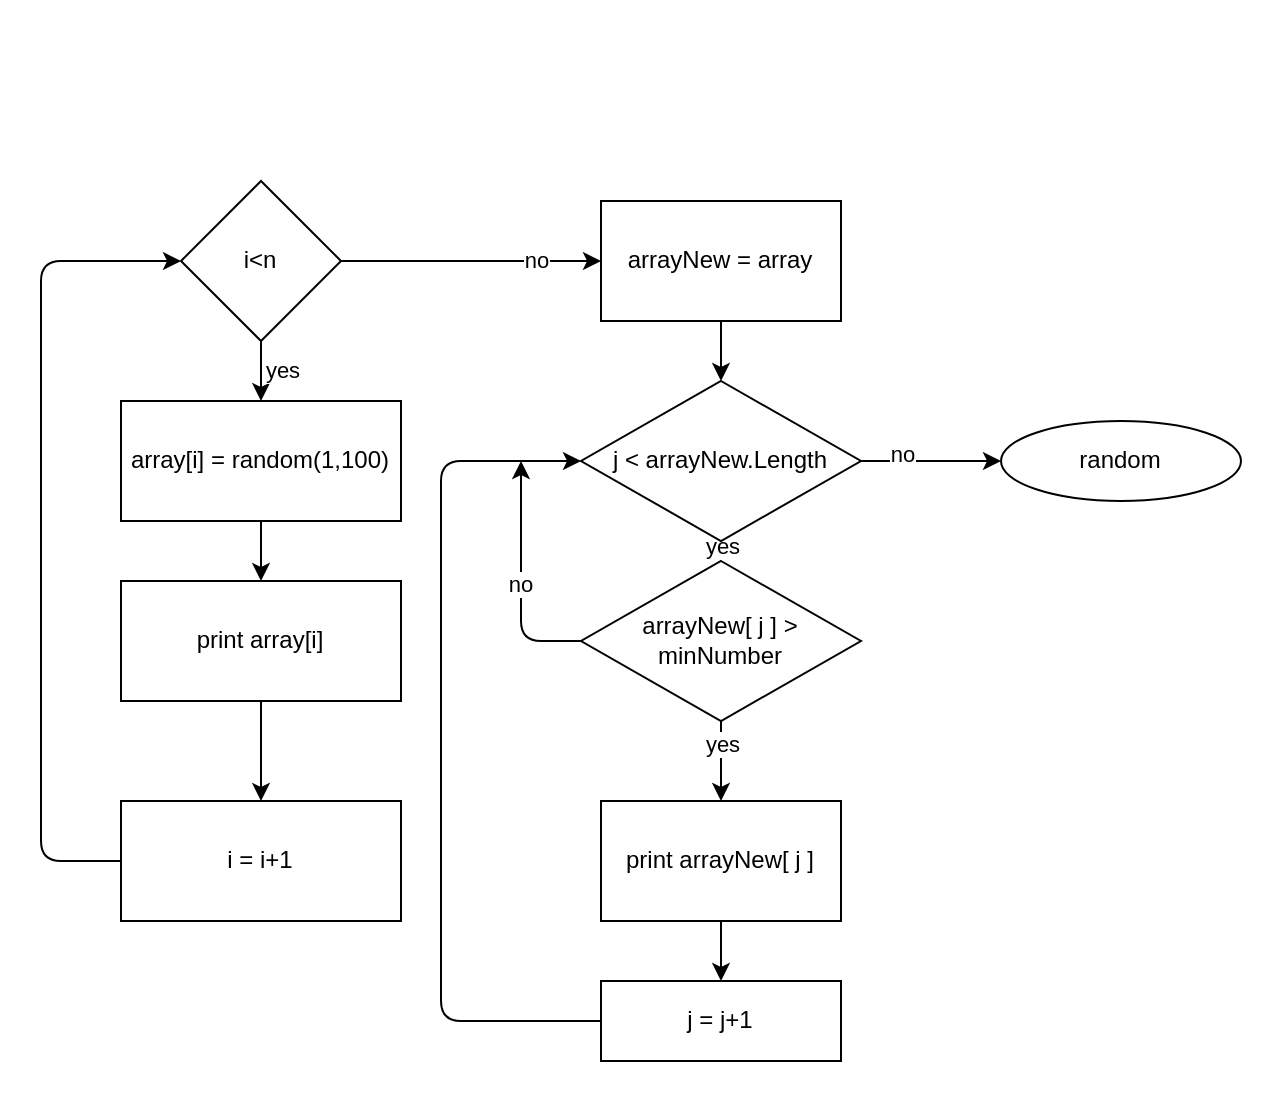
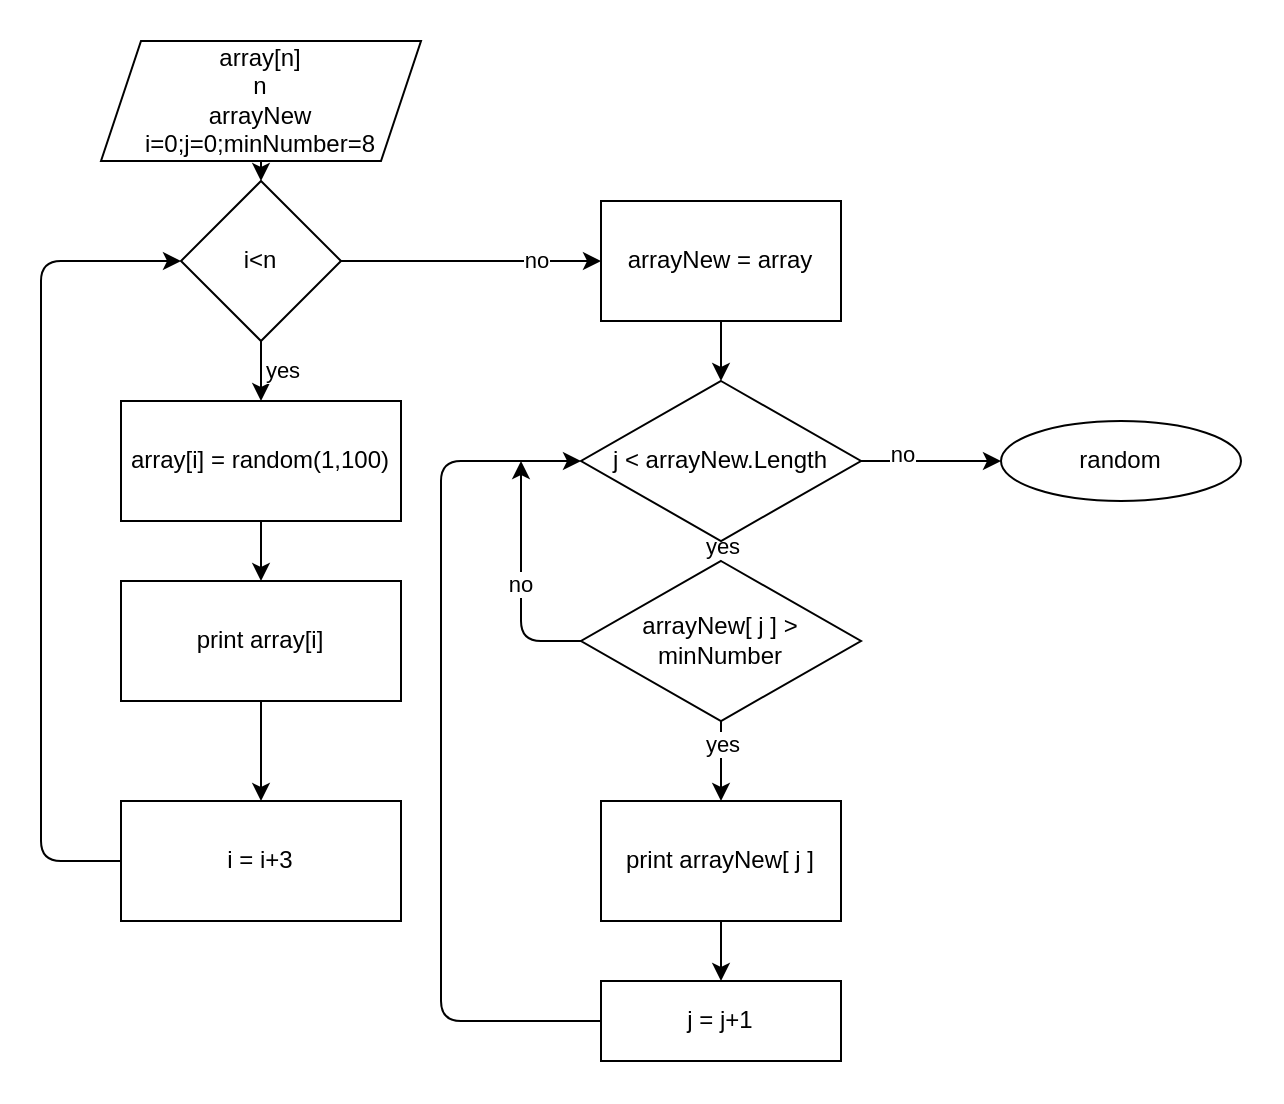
none -> (261, 101)
none -> (261, 164)
(261, 861) -> (261, 861)
